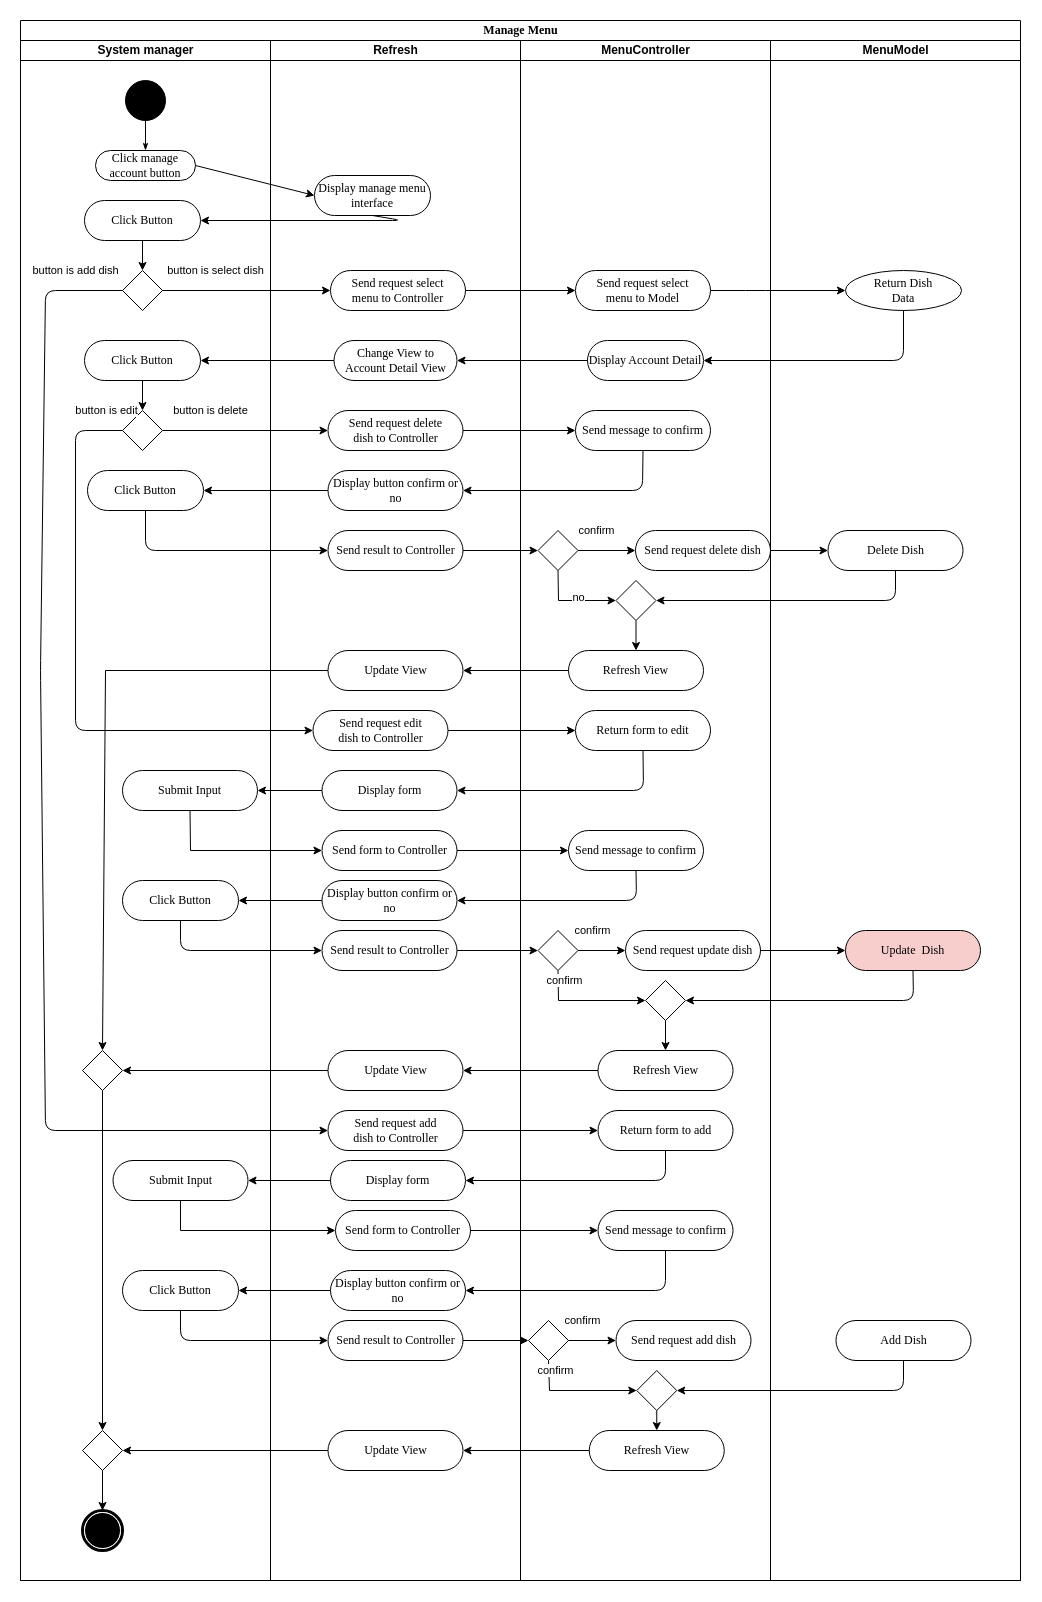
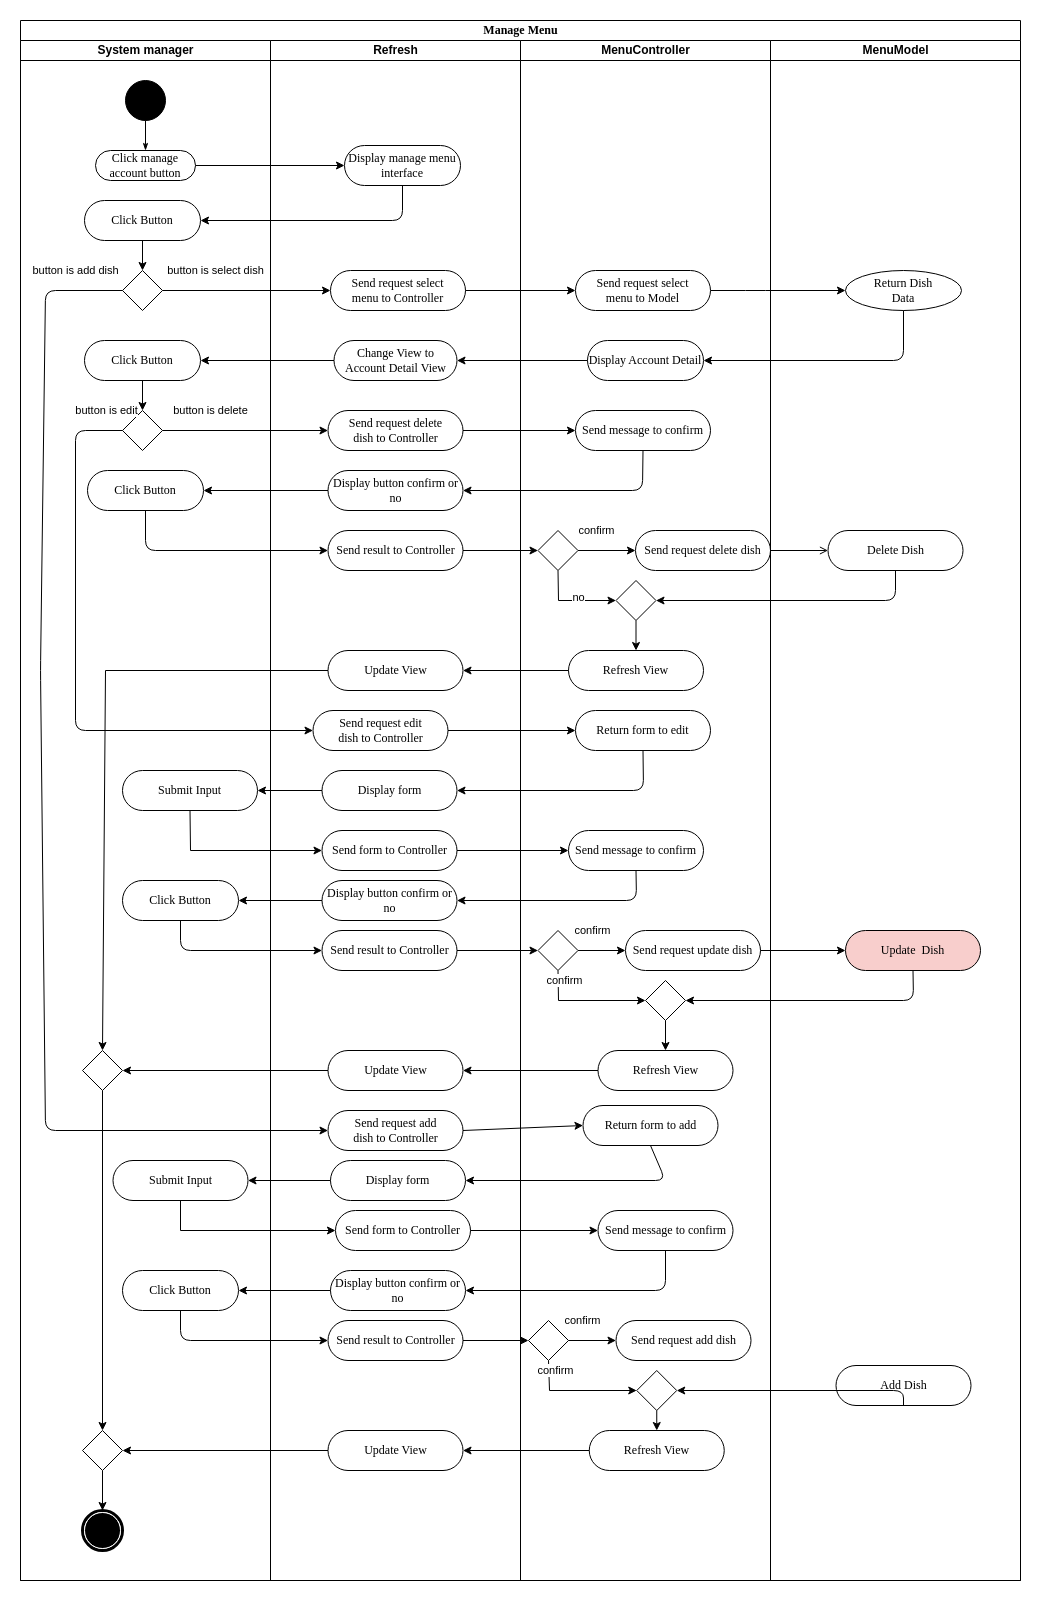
(373, 196) -> (403, 166)
(820, 551) -> (821, 551)
(666, 1131) -> (651, 1126)
(904, 1341) -> (904, 1386)
